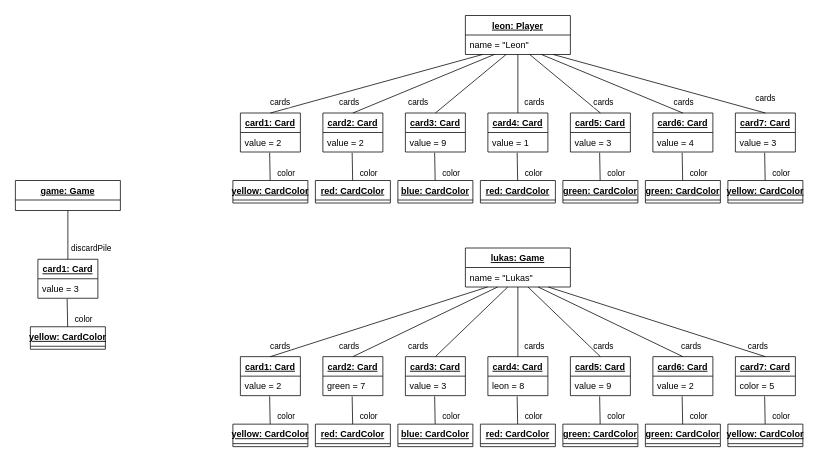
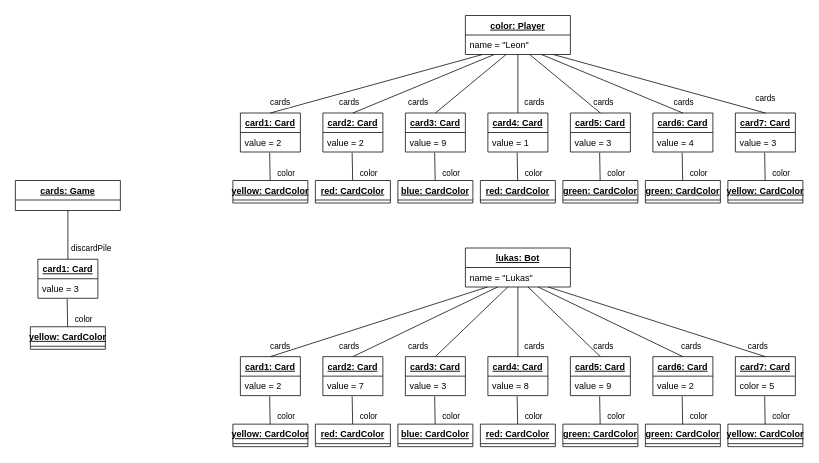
(518, 26) -> (518, 26)
(68, 191) -> (68, 191)
(518, 258) -> (518, 258)
(347, 386) -> (346, 386)
(509, 386) -> (511, 386)
